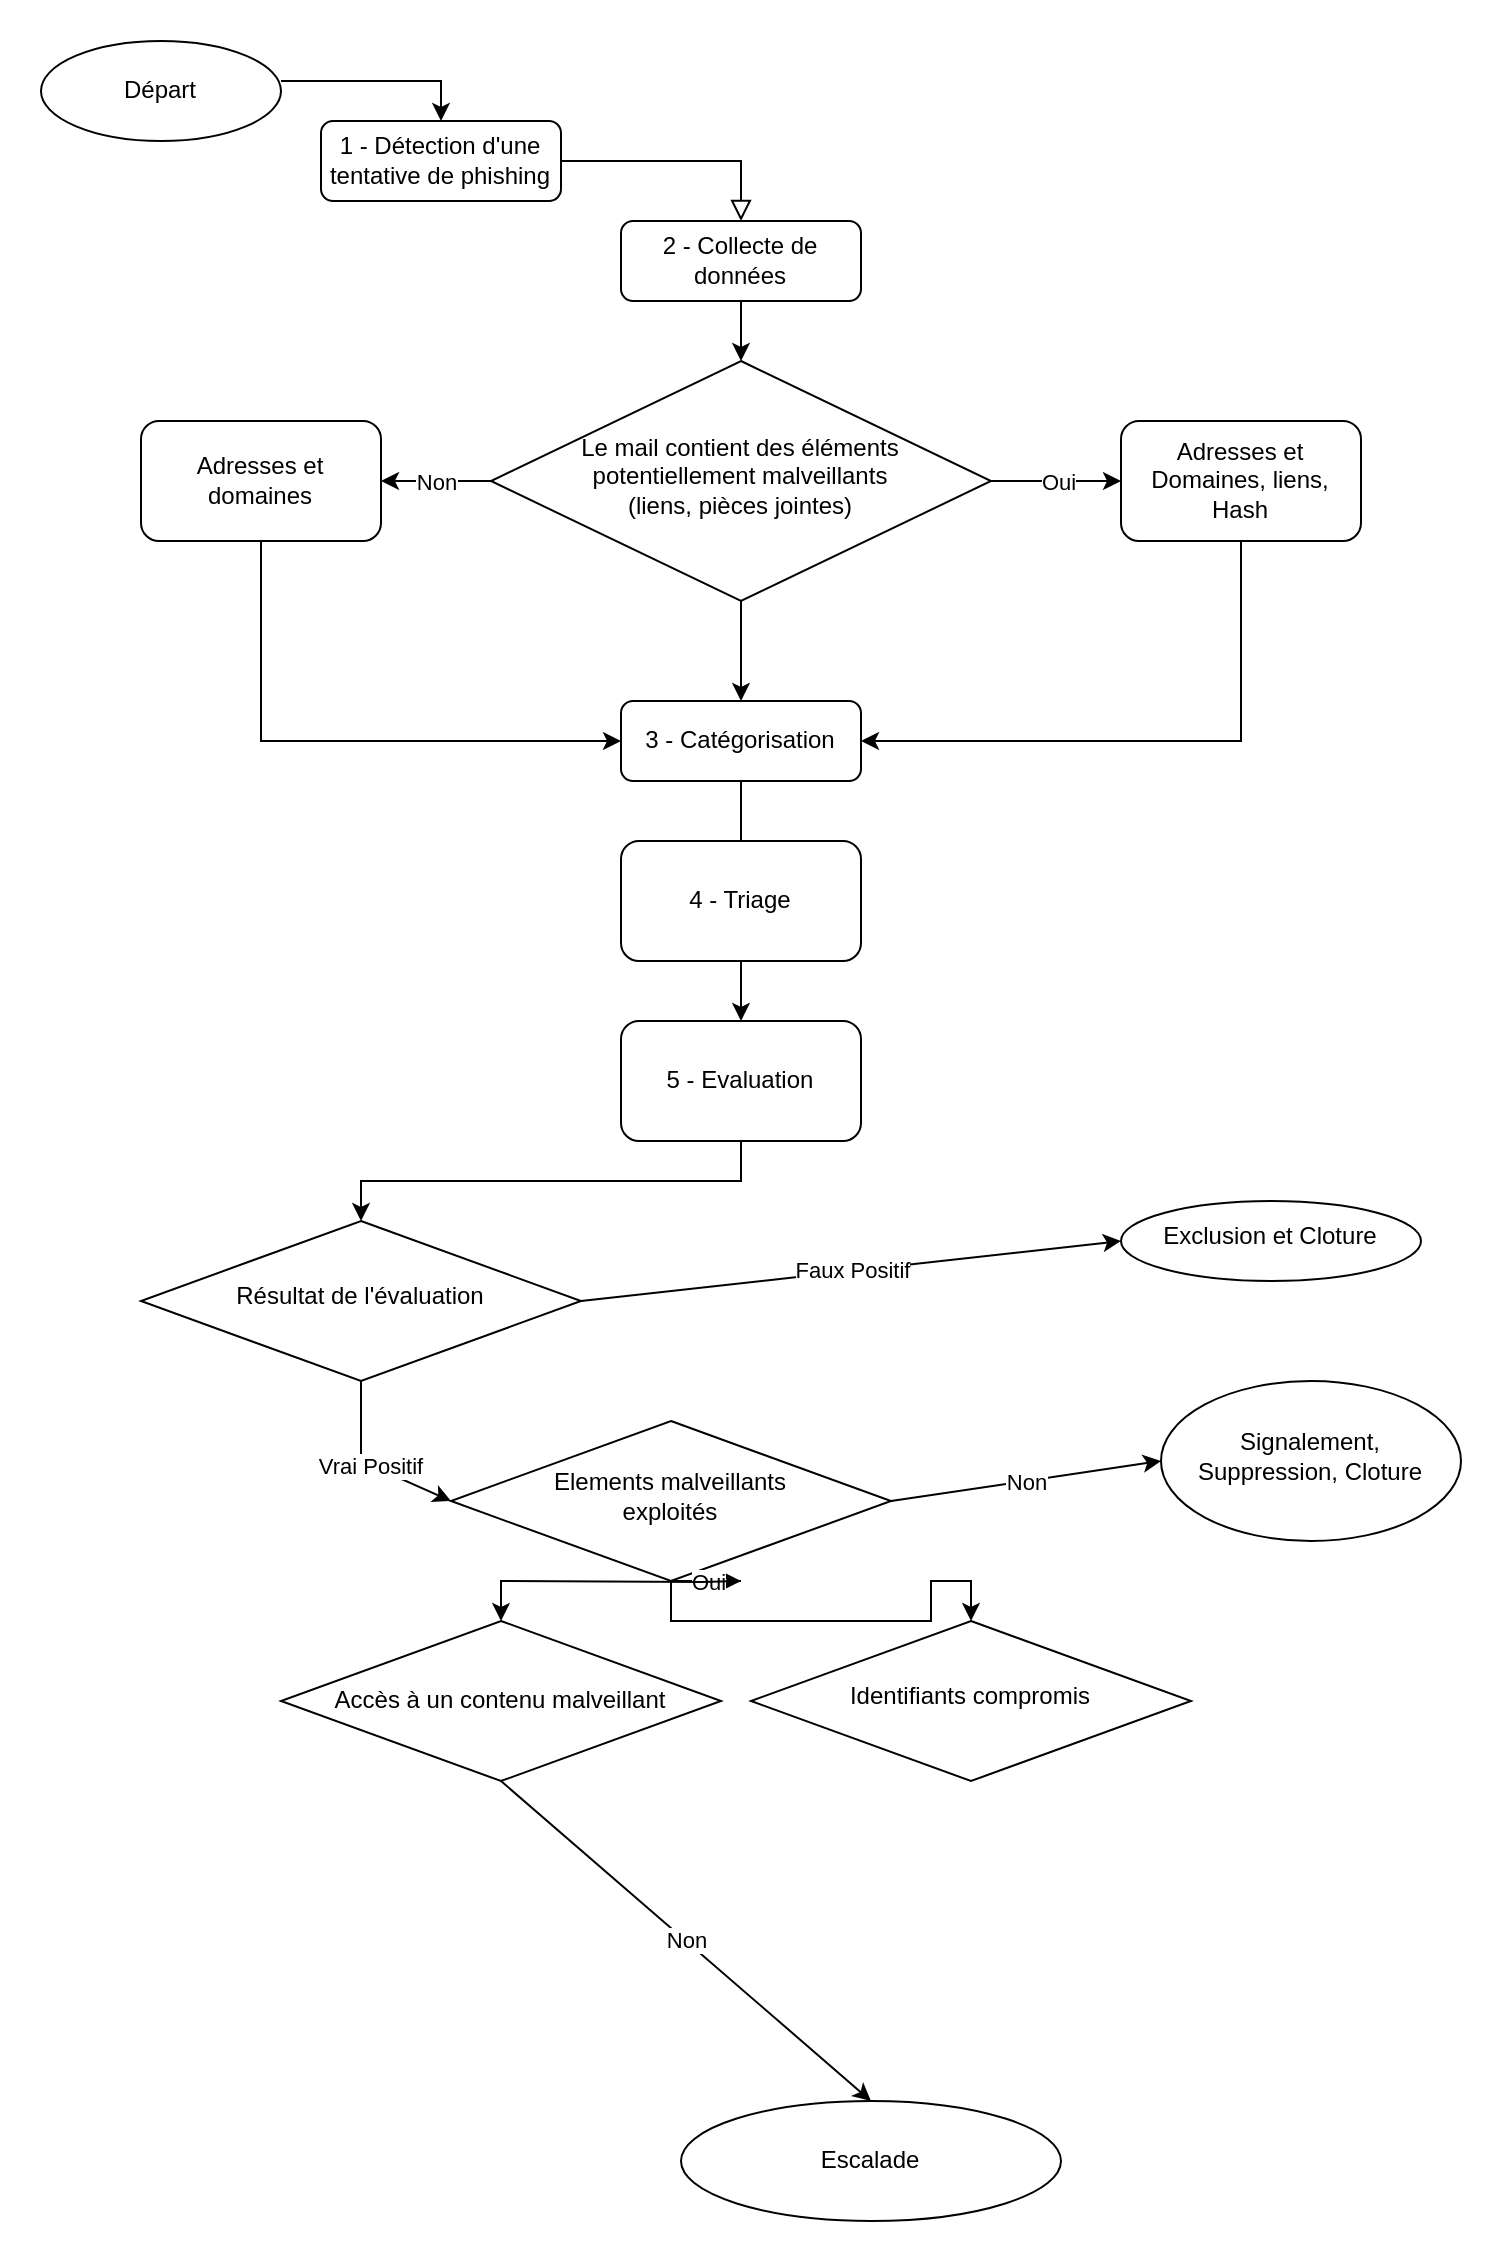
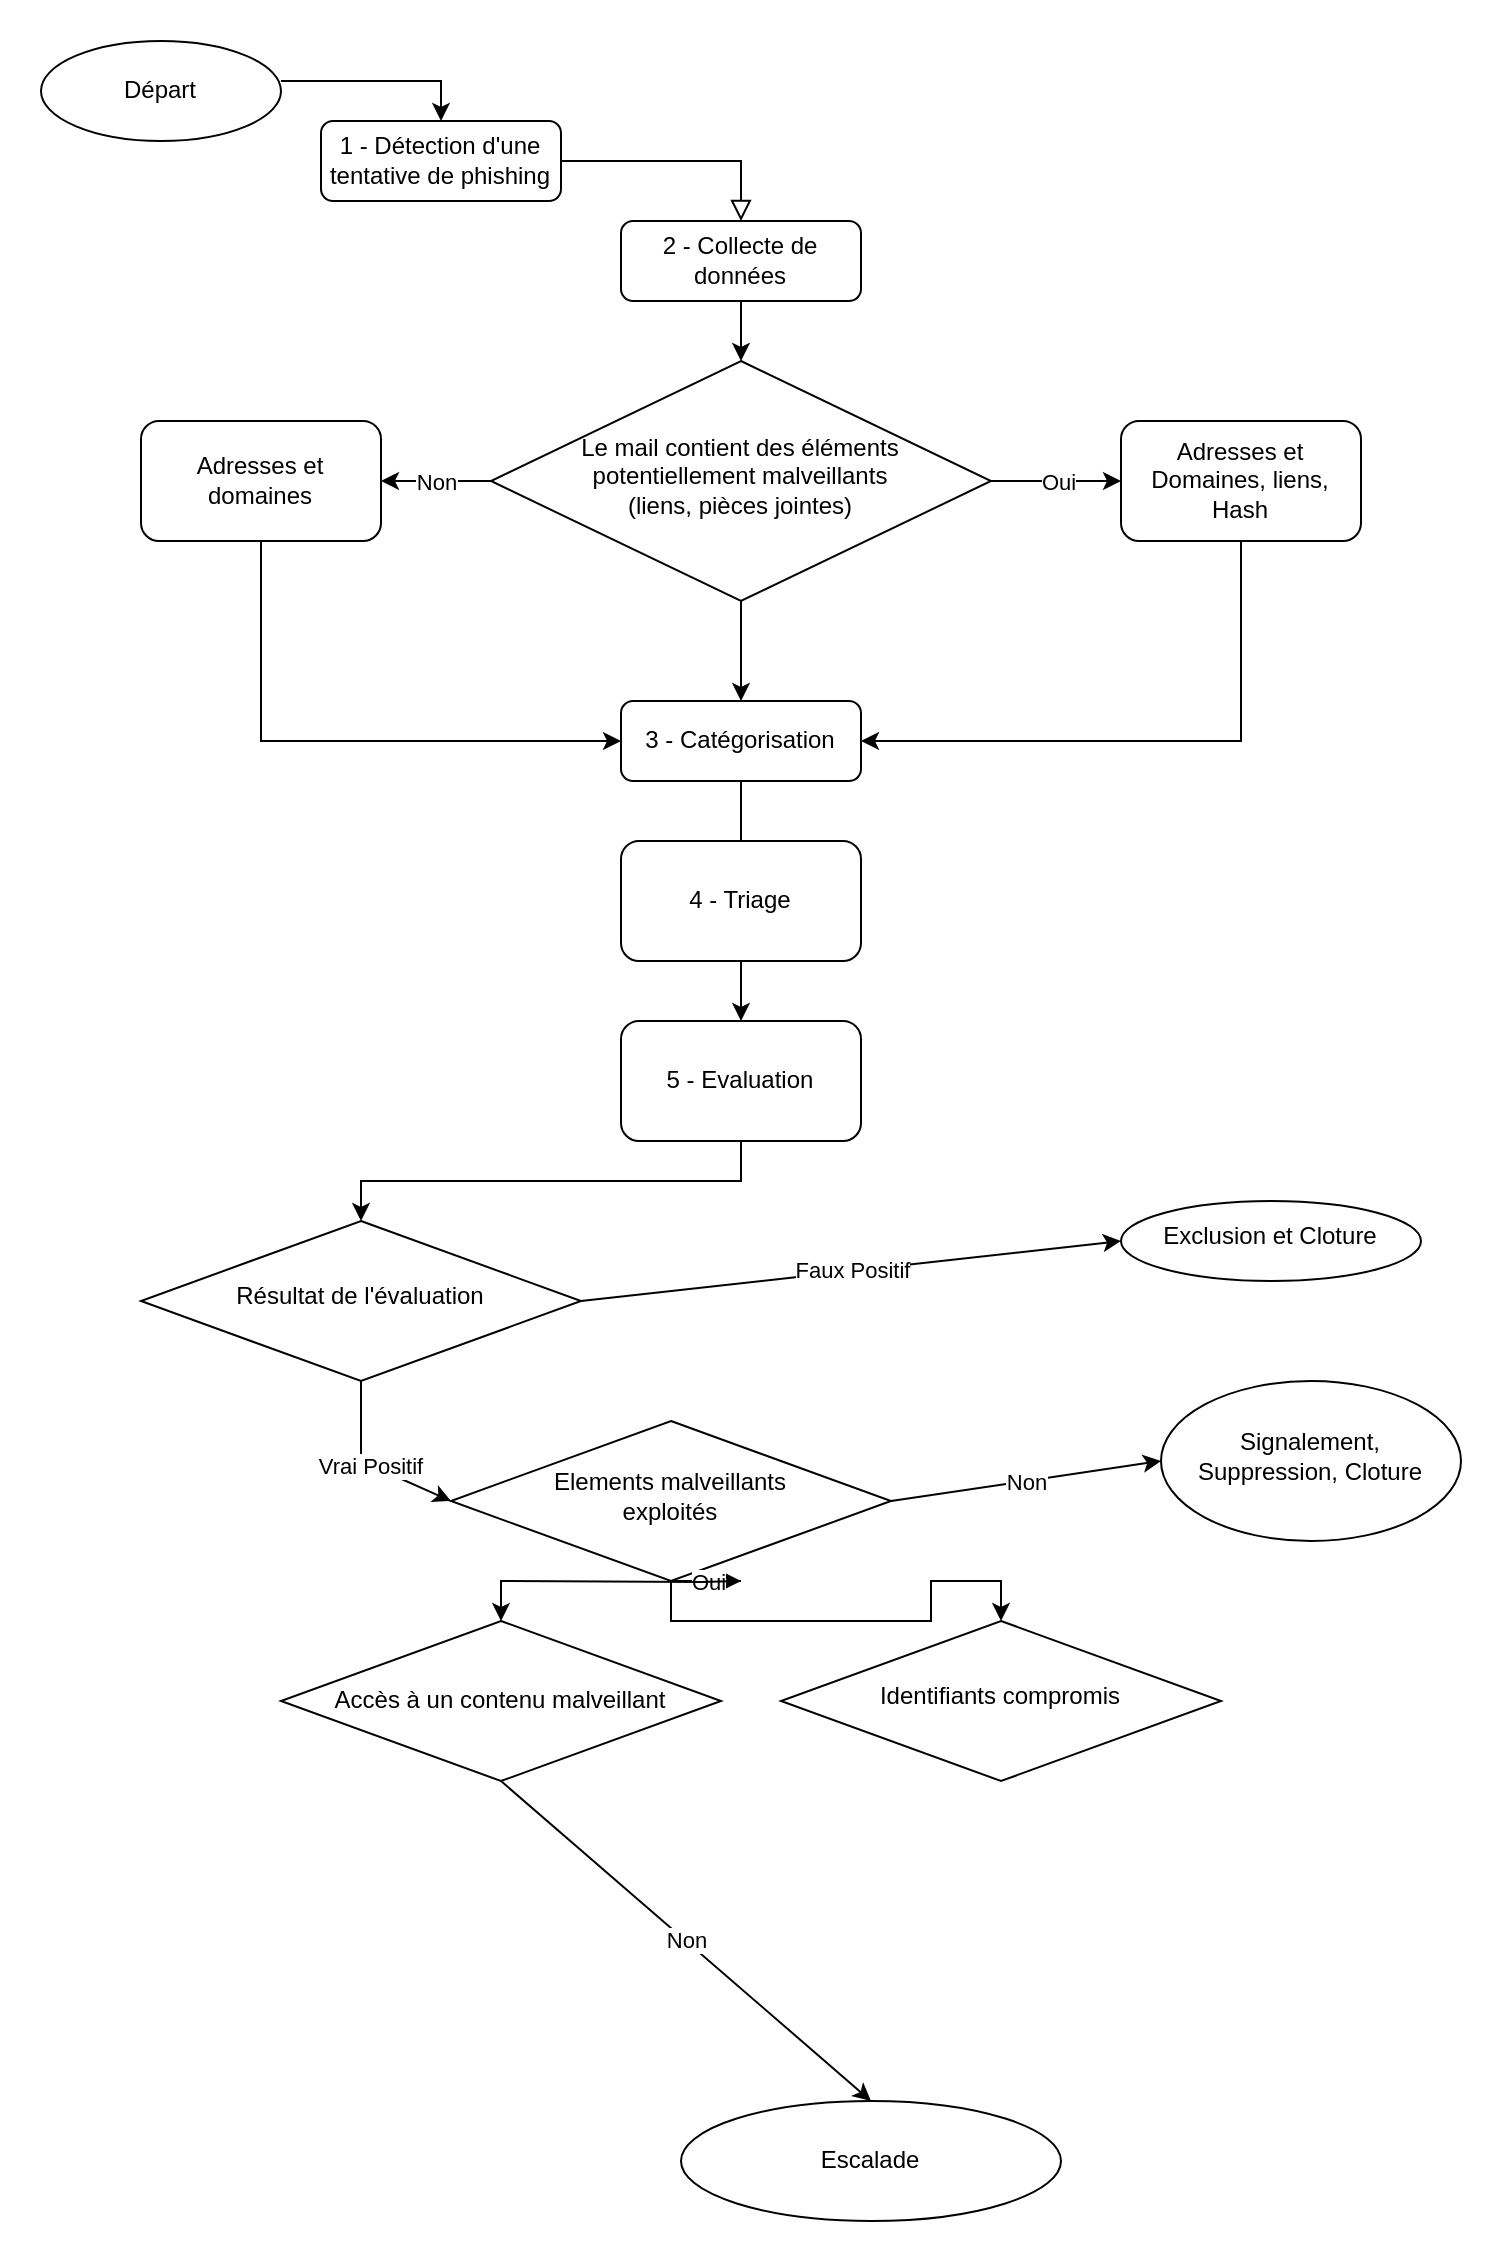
(971, 1701) -> (1001, 1701)
